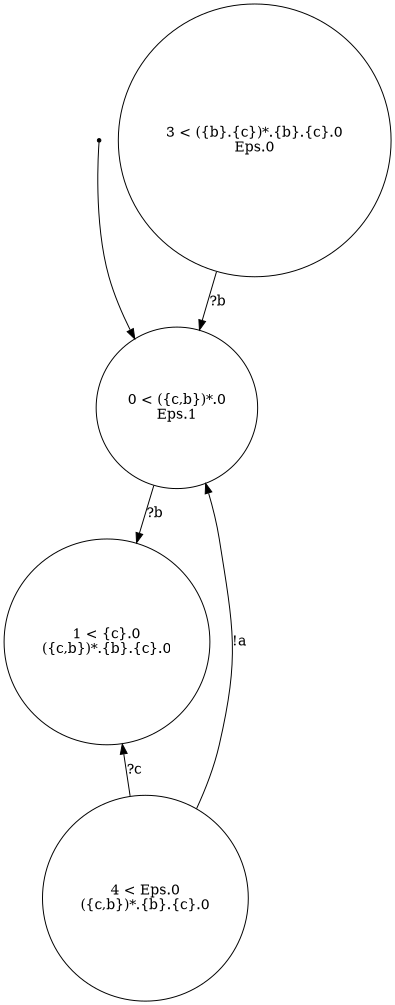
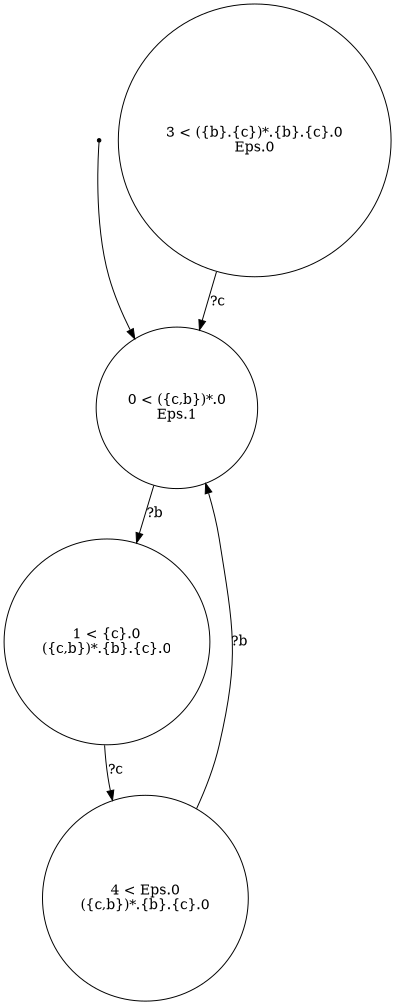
(218, 302) -> (218, 302)
(239, 642) -> (239, 642)
(127, 775) -> (107, 768)
